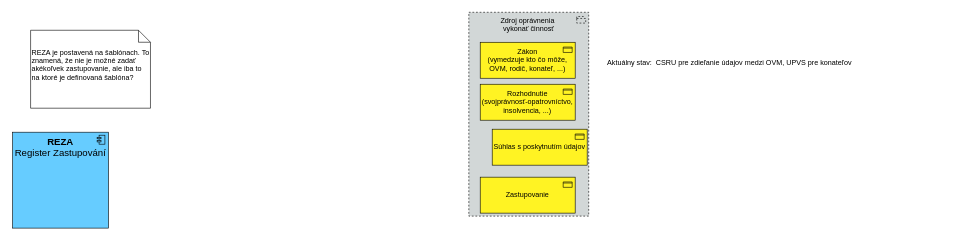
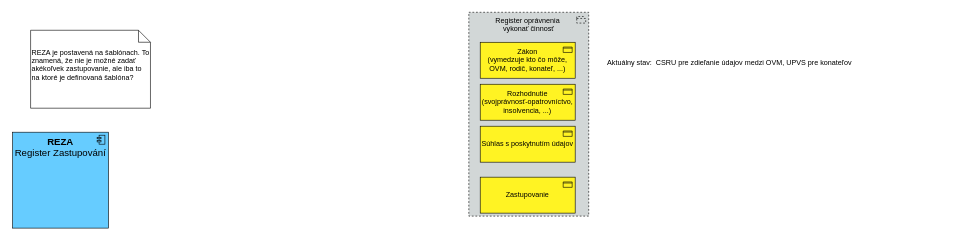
(529, 25) -> (529, 25)
(540, 147) -> (528, 144)
